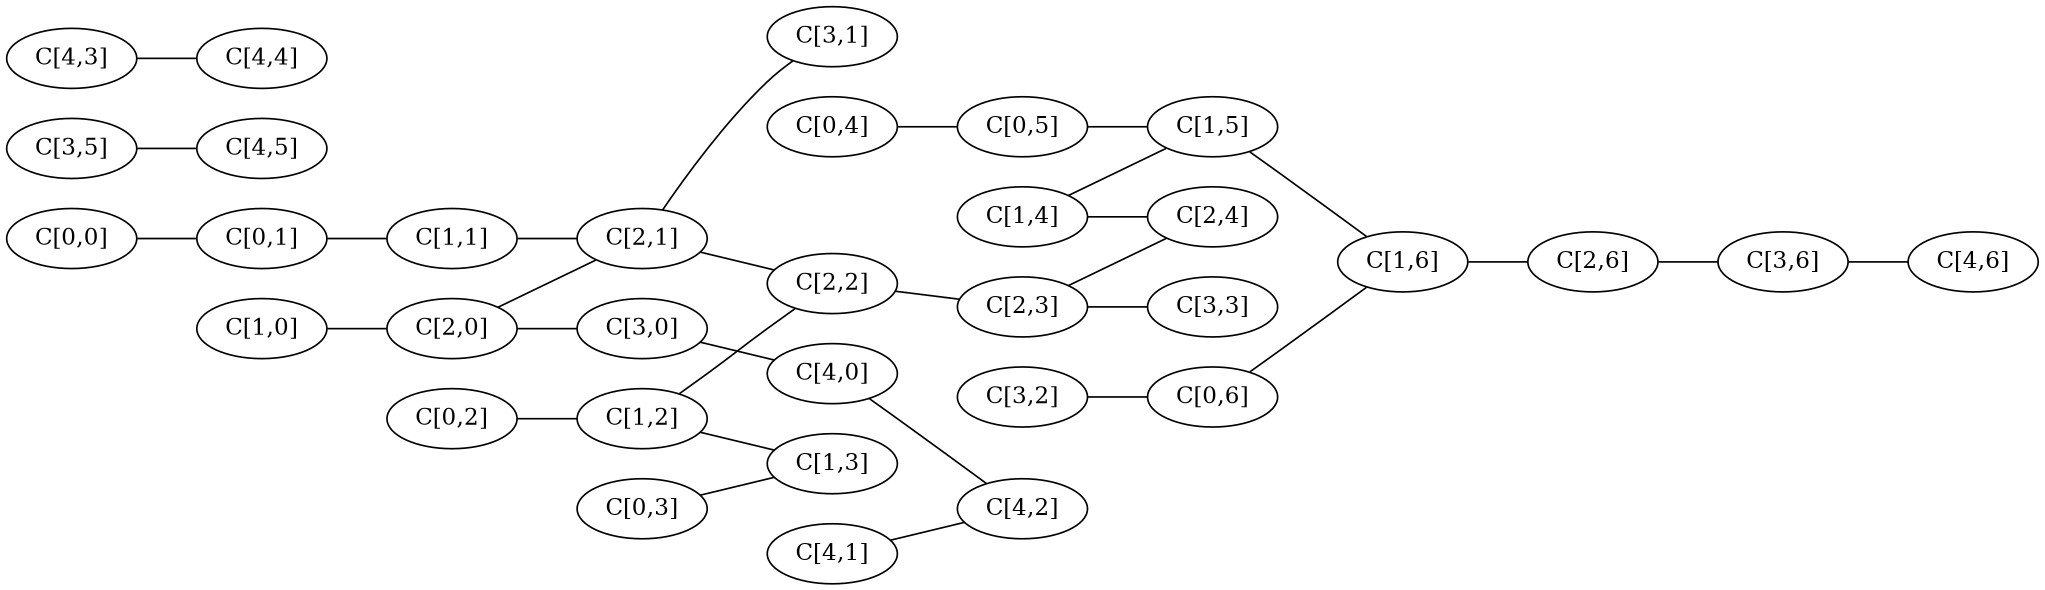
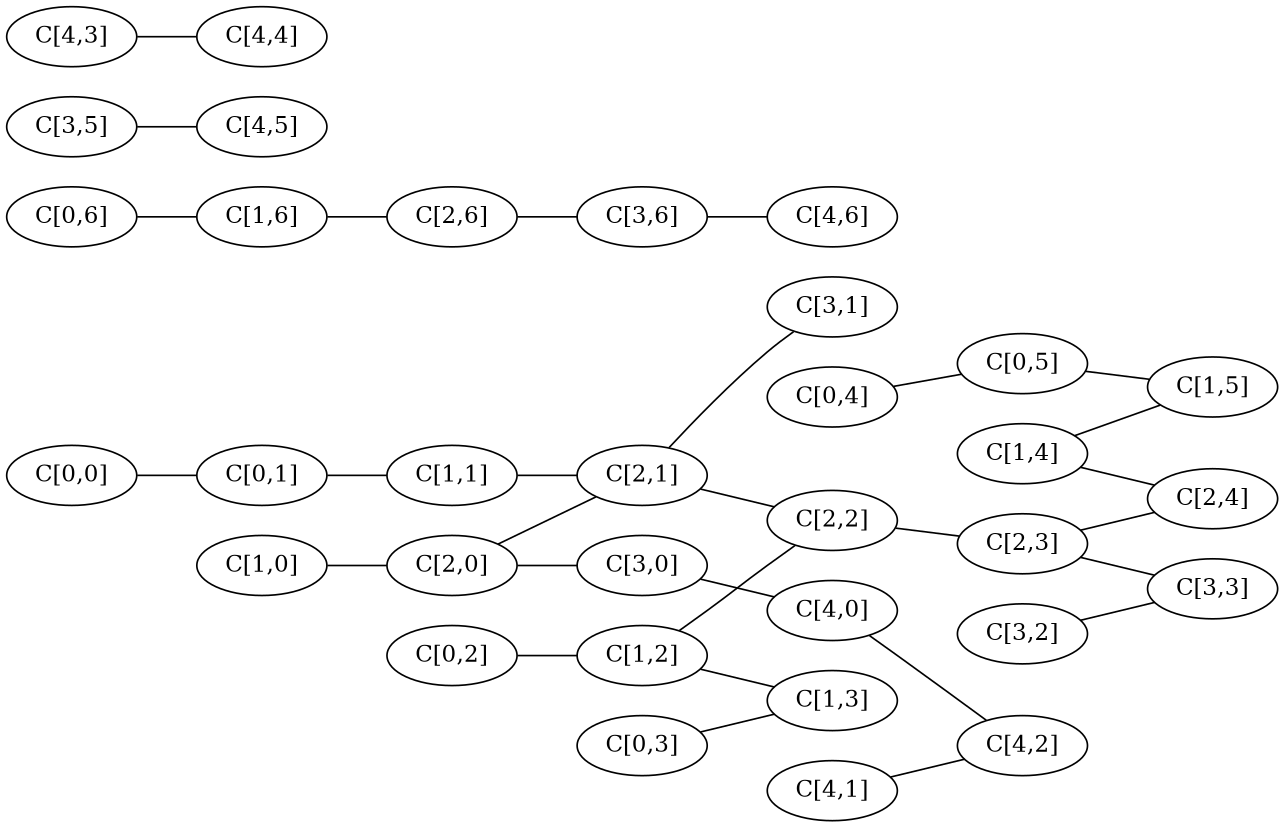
(1308, 194) -> none
(1118, 397) -> (1118, 611)
